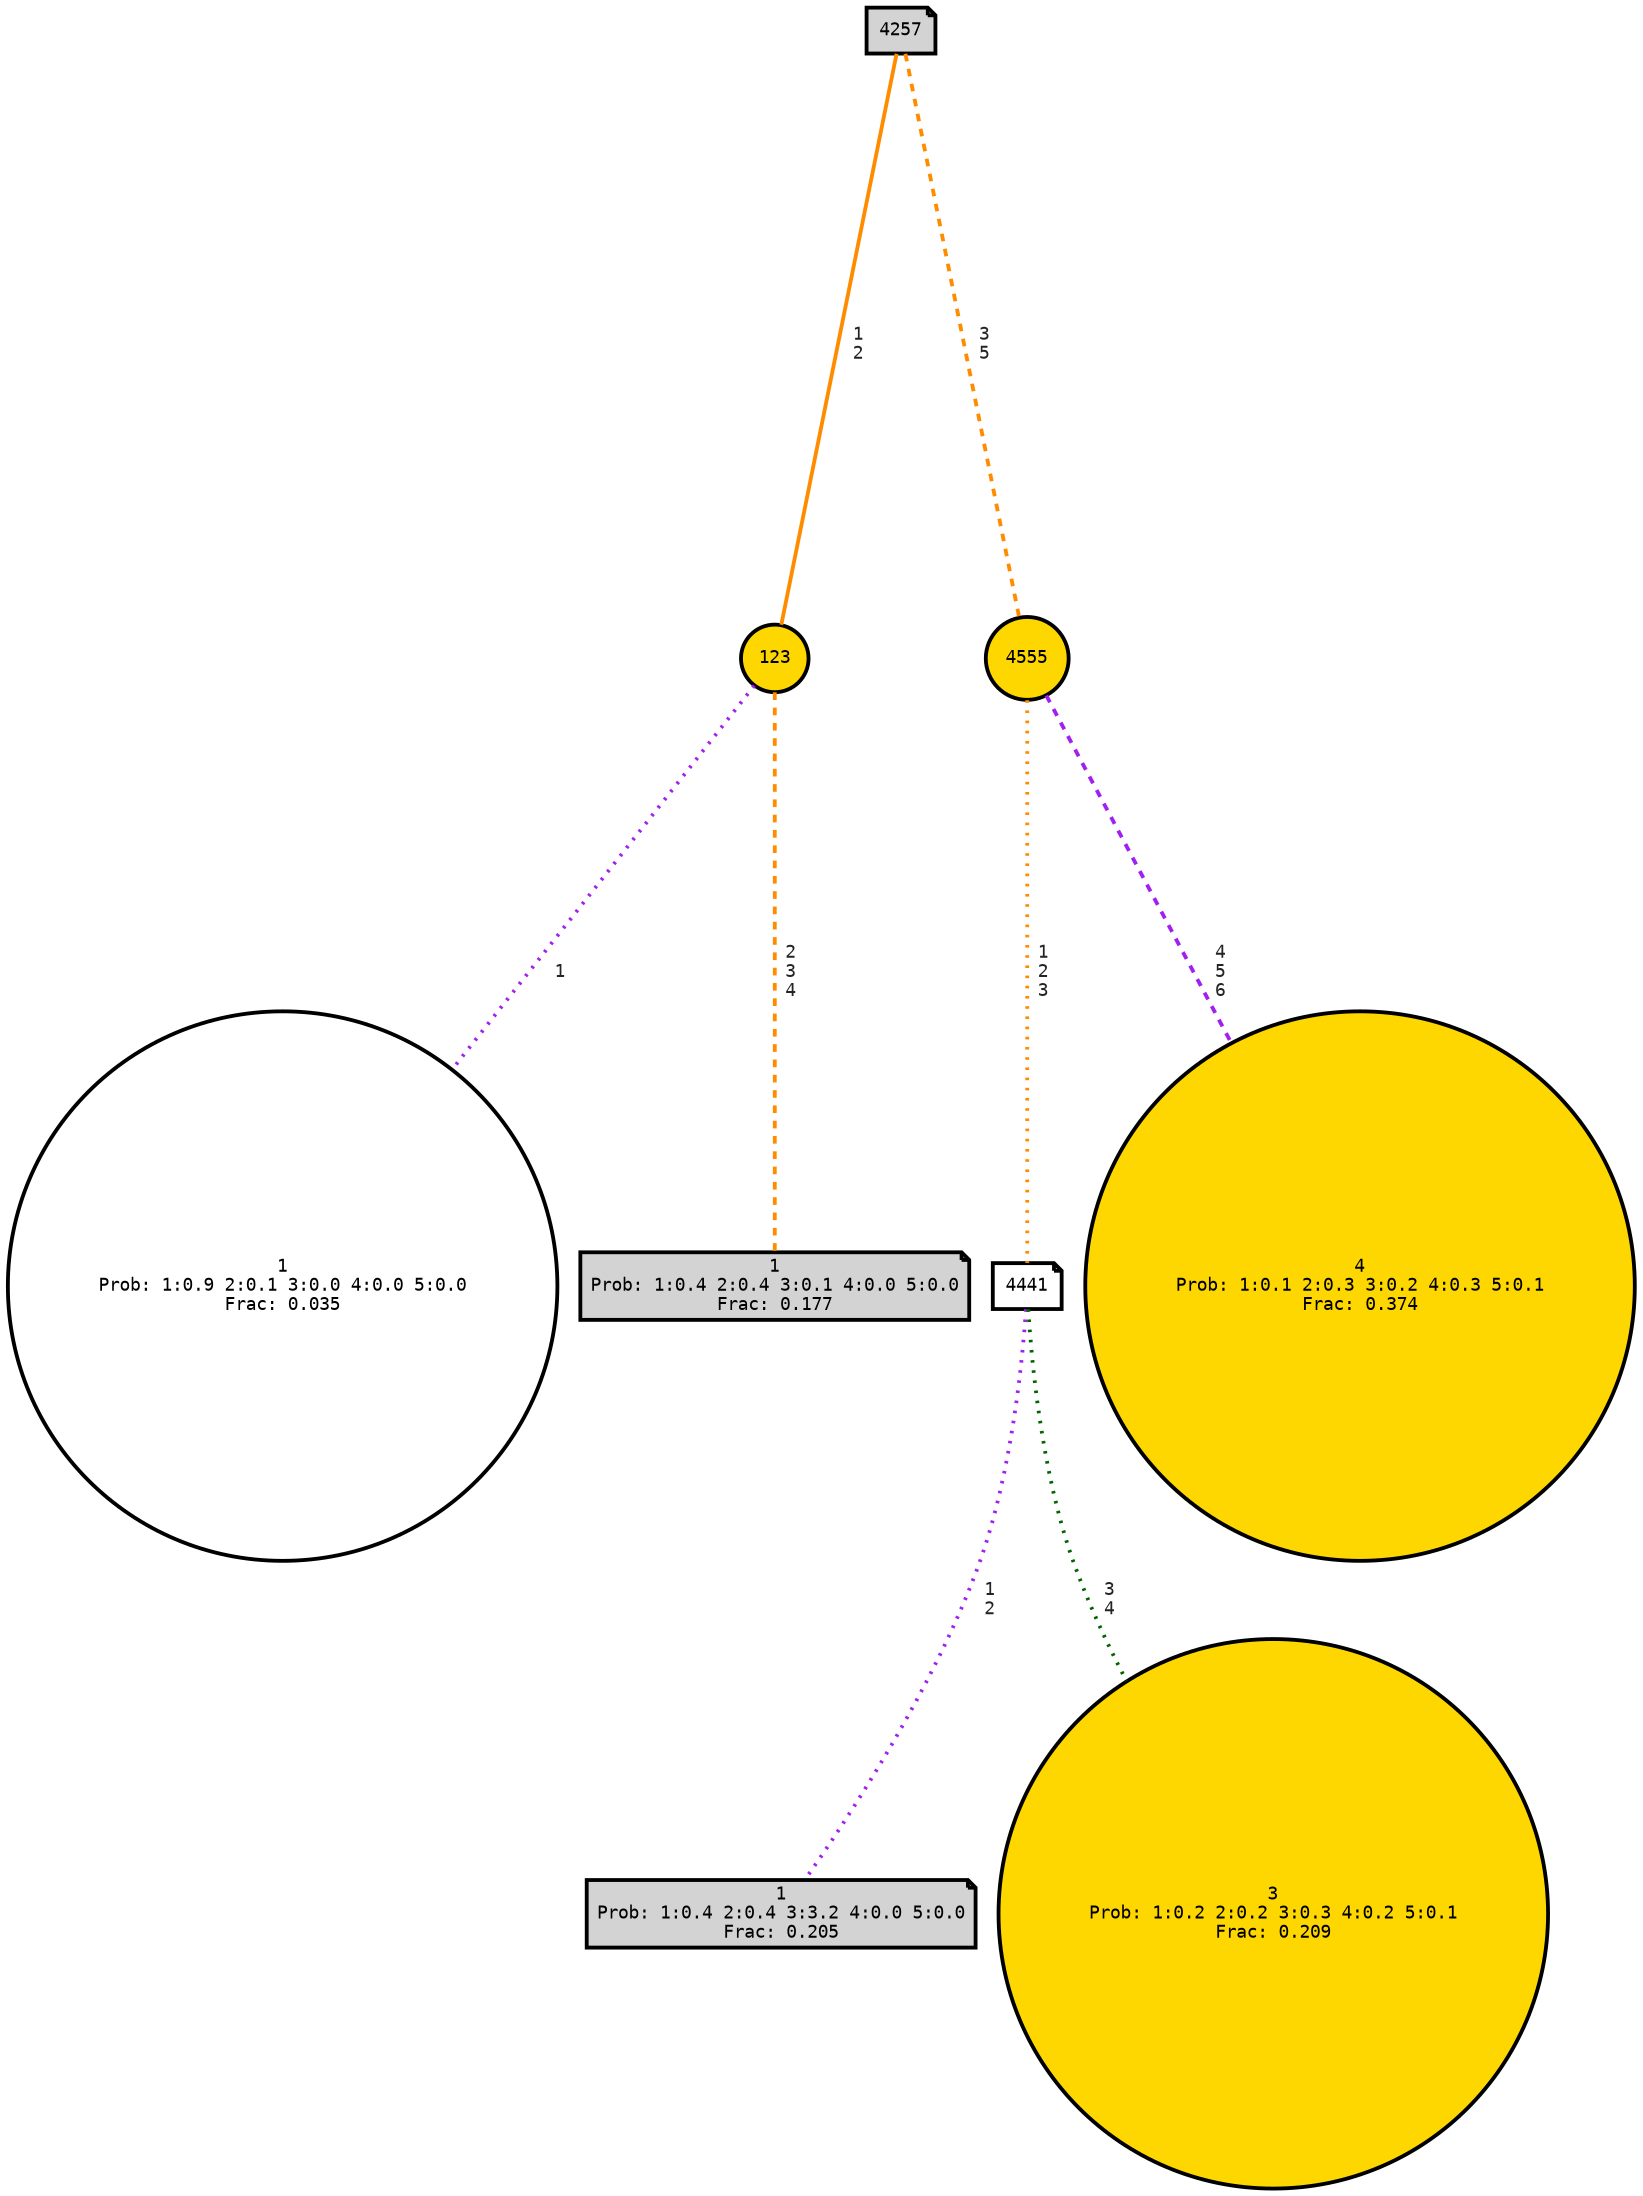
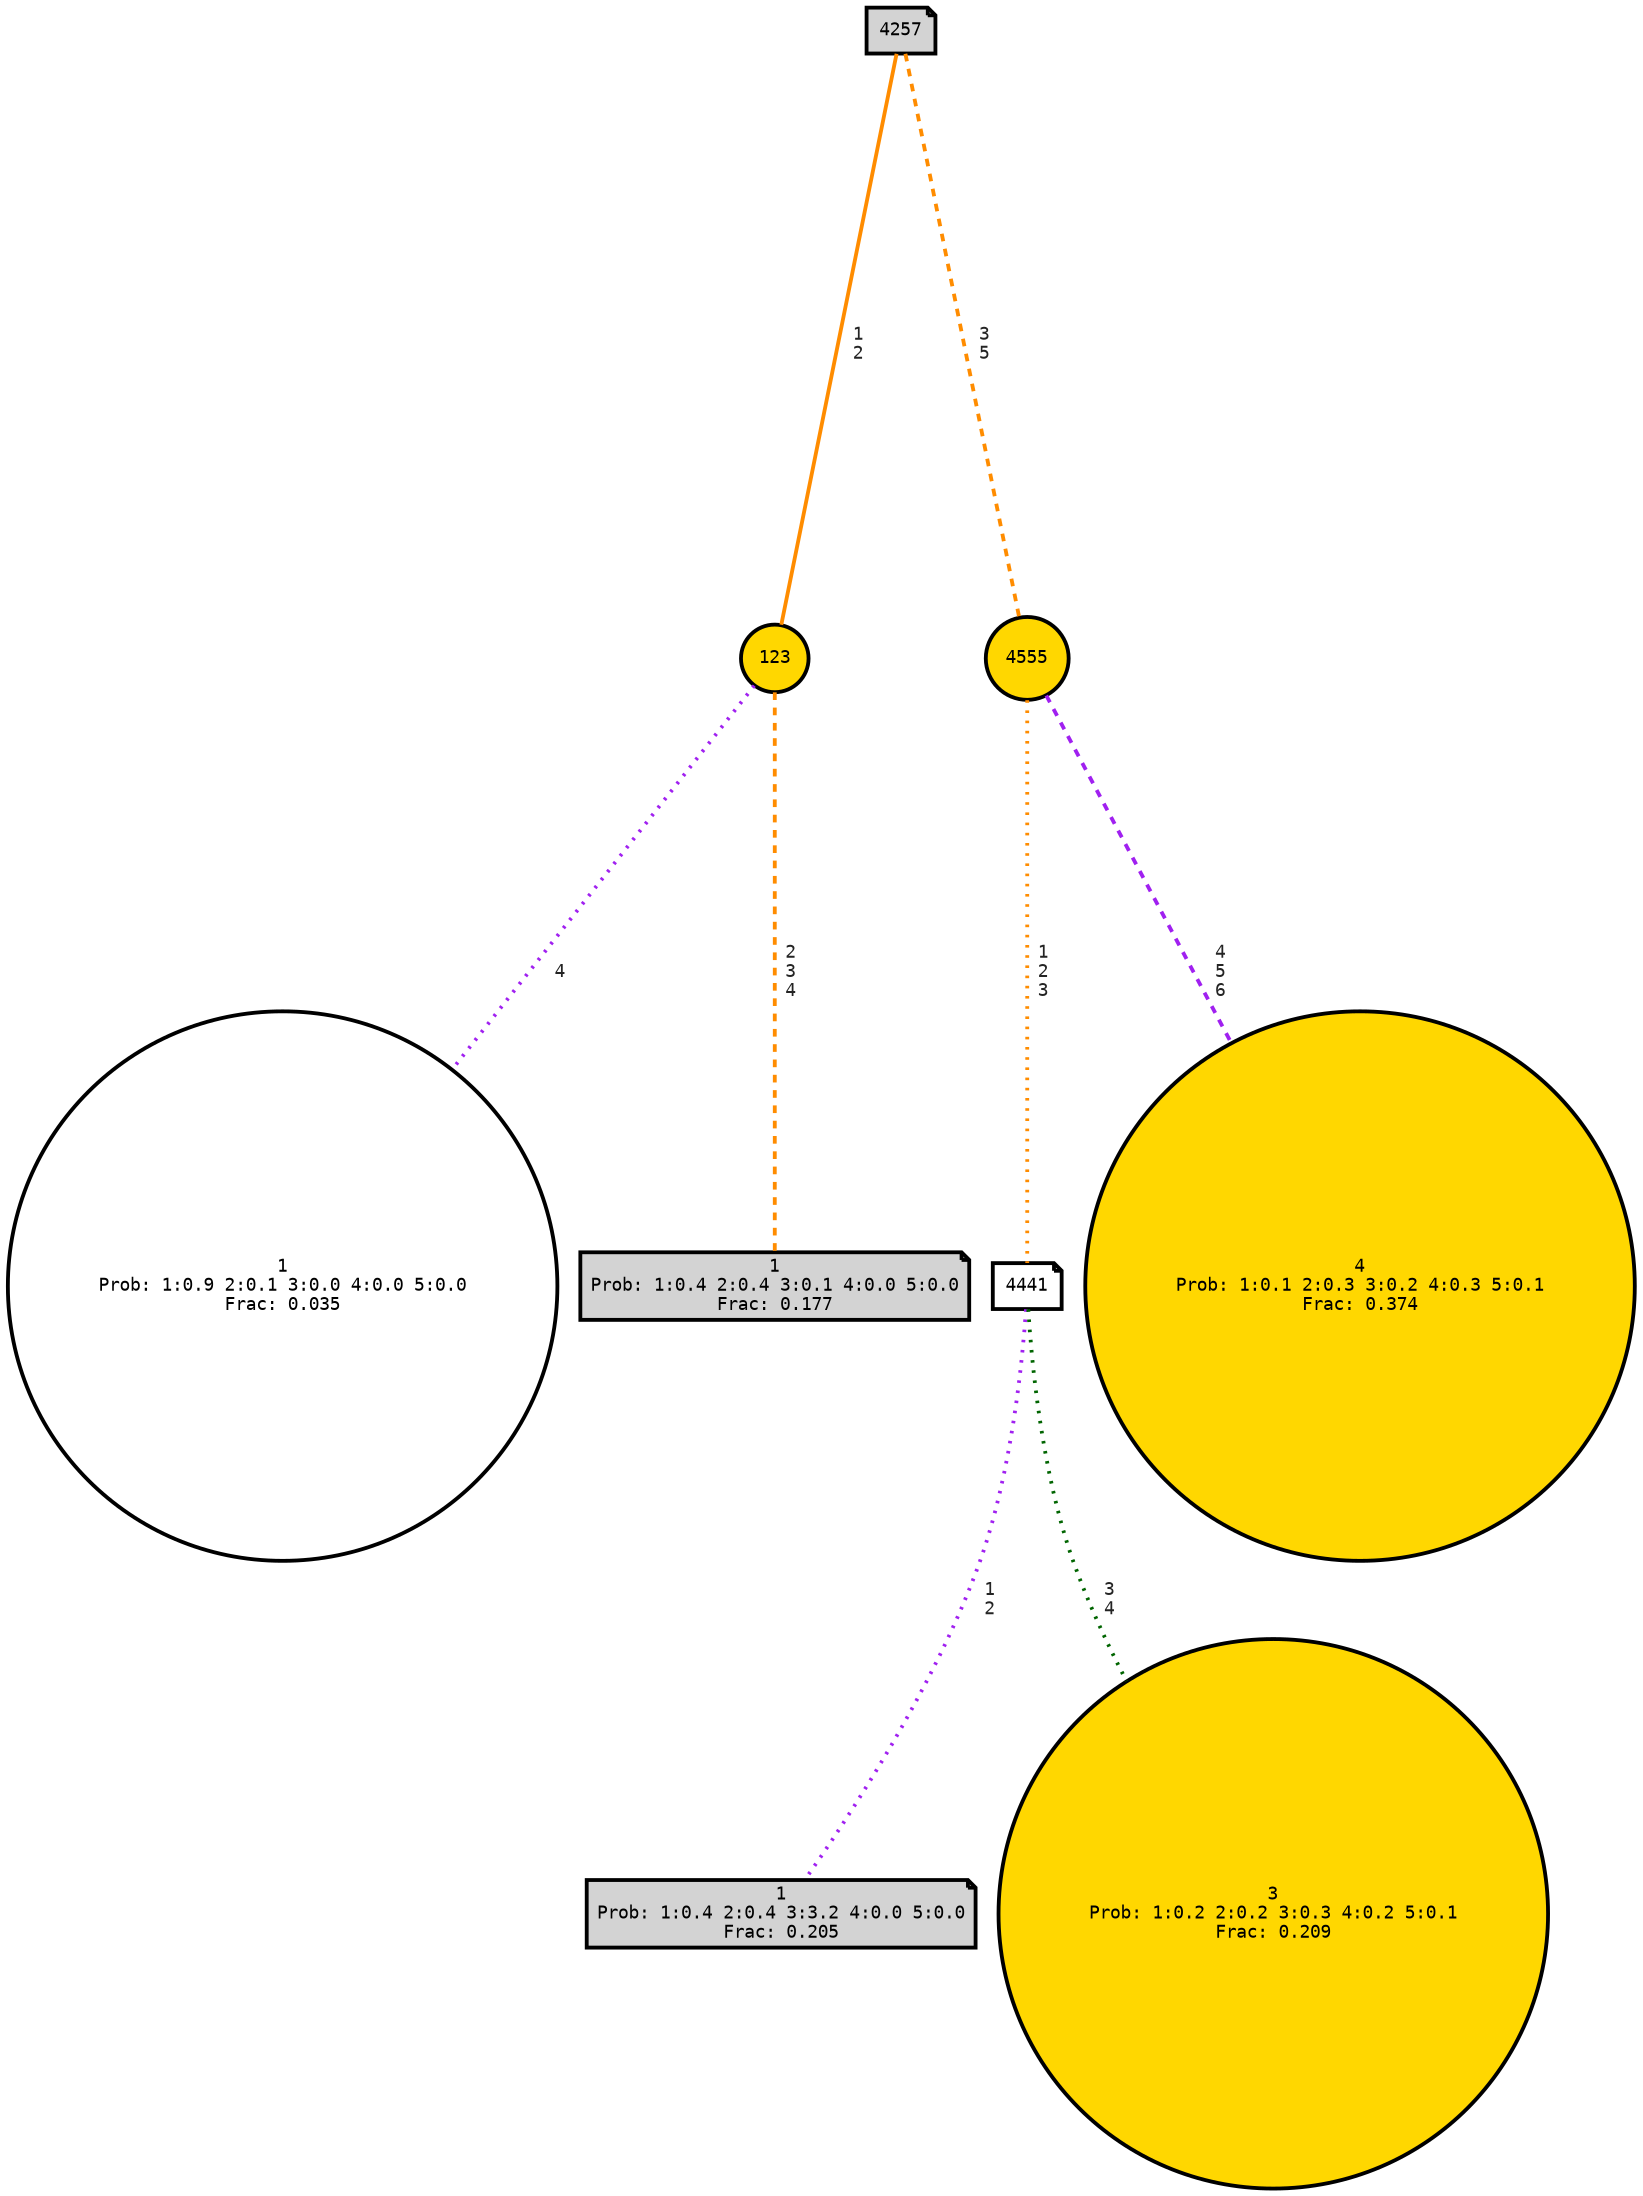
(555, 972) -> (555, 972)
